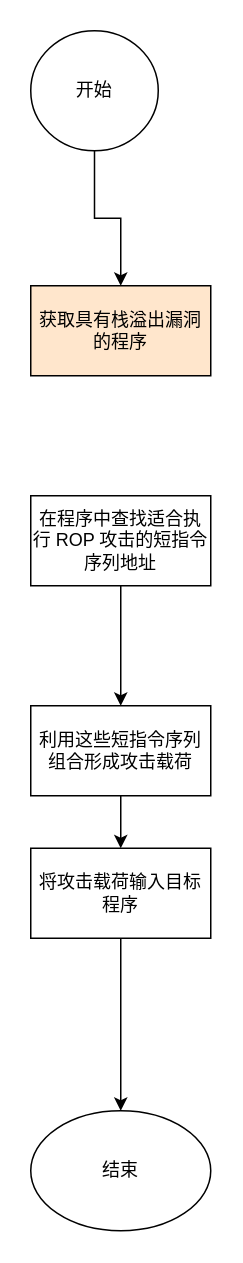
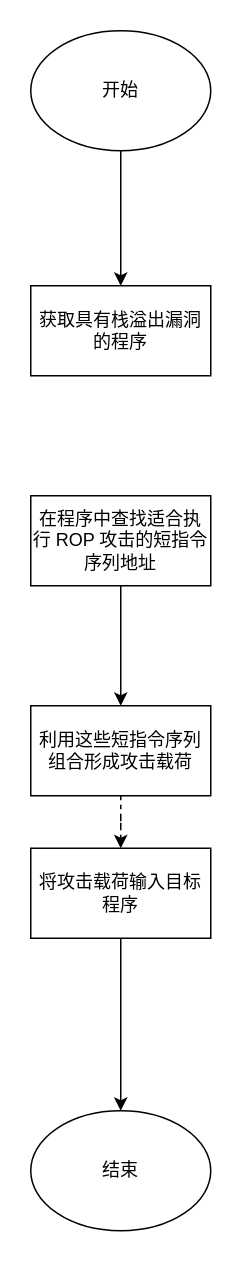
(95, 91) -> (121, 91)
(121, 331) -> (121, 331)
(121, 824) -> (121, 824)
